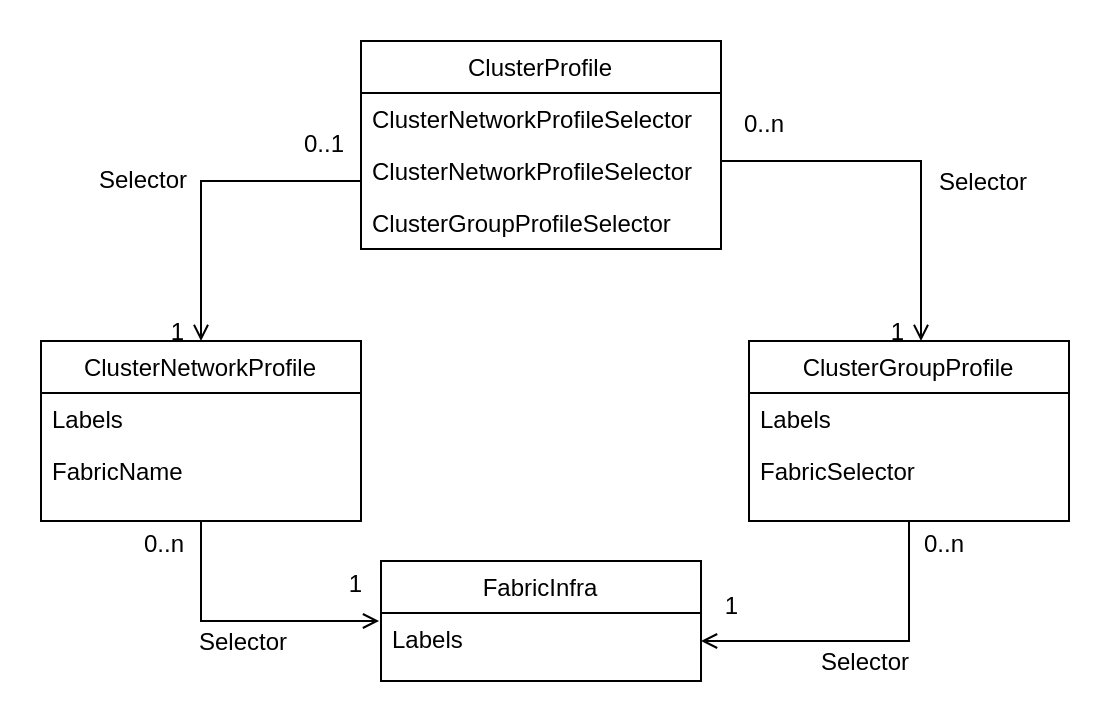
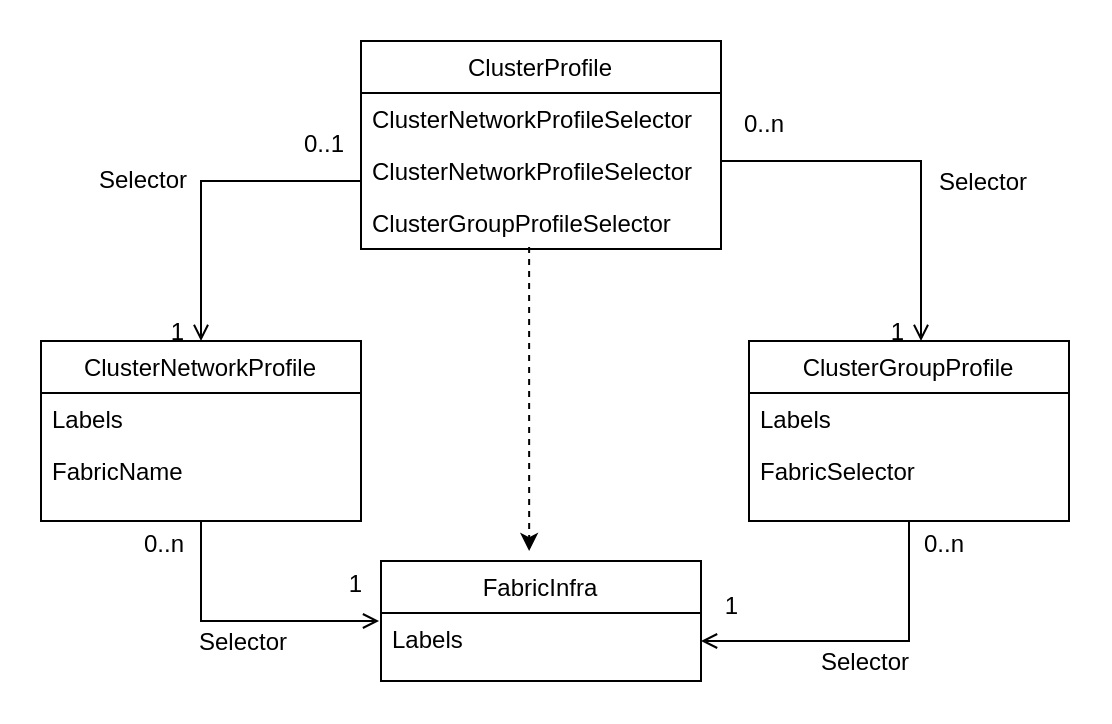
none -> (529, 395)
